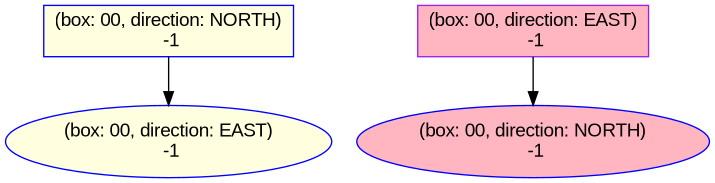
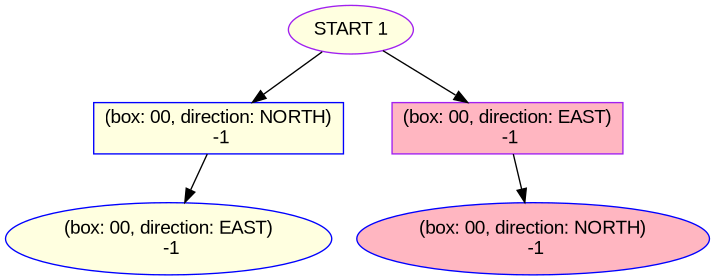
none -> (351, 30)
